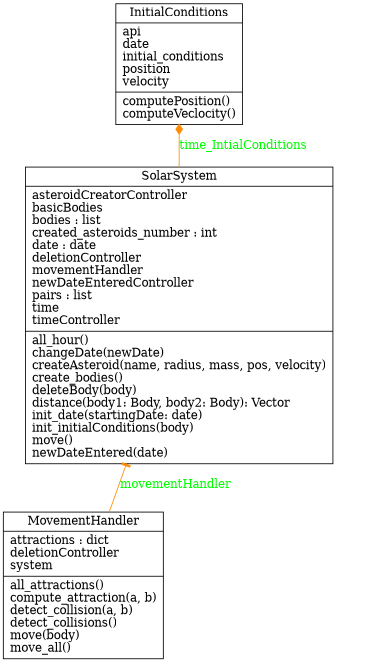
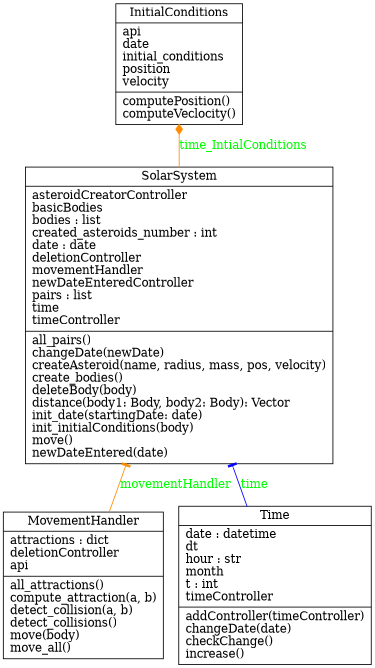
(60, 341) -> (62, 341)
(32, 566) -> (19, 566)
none -> (275, 585)
